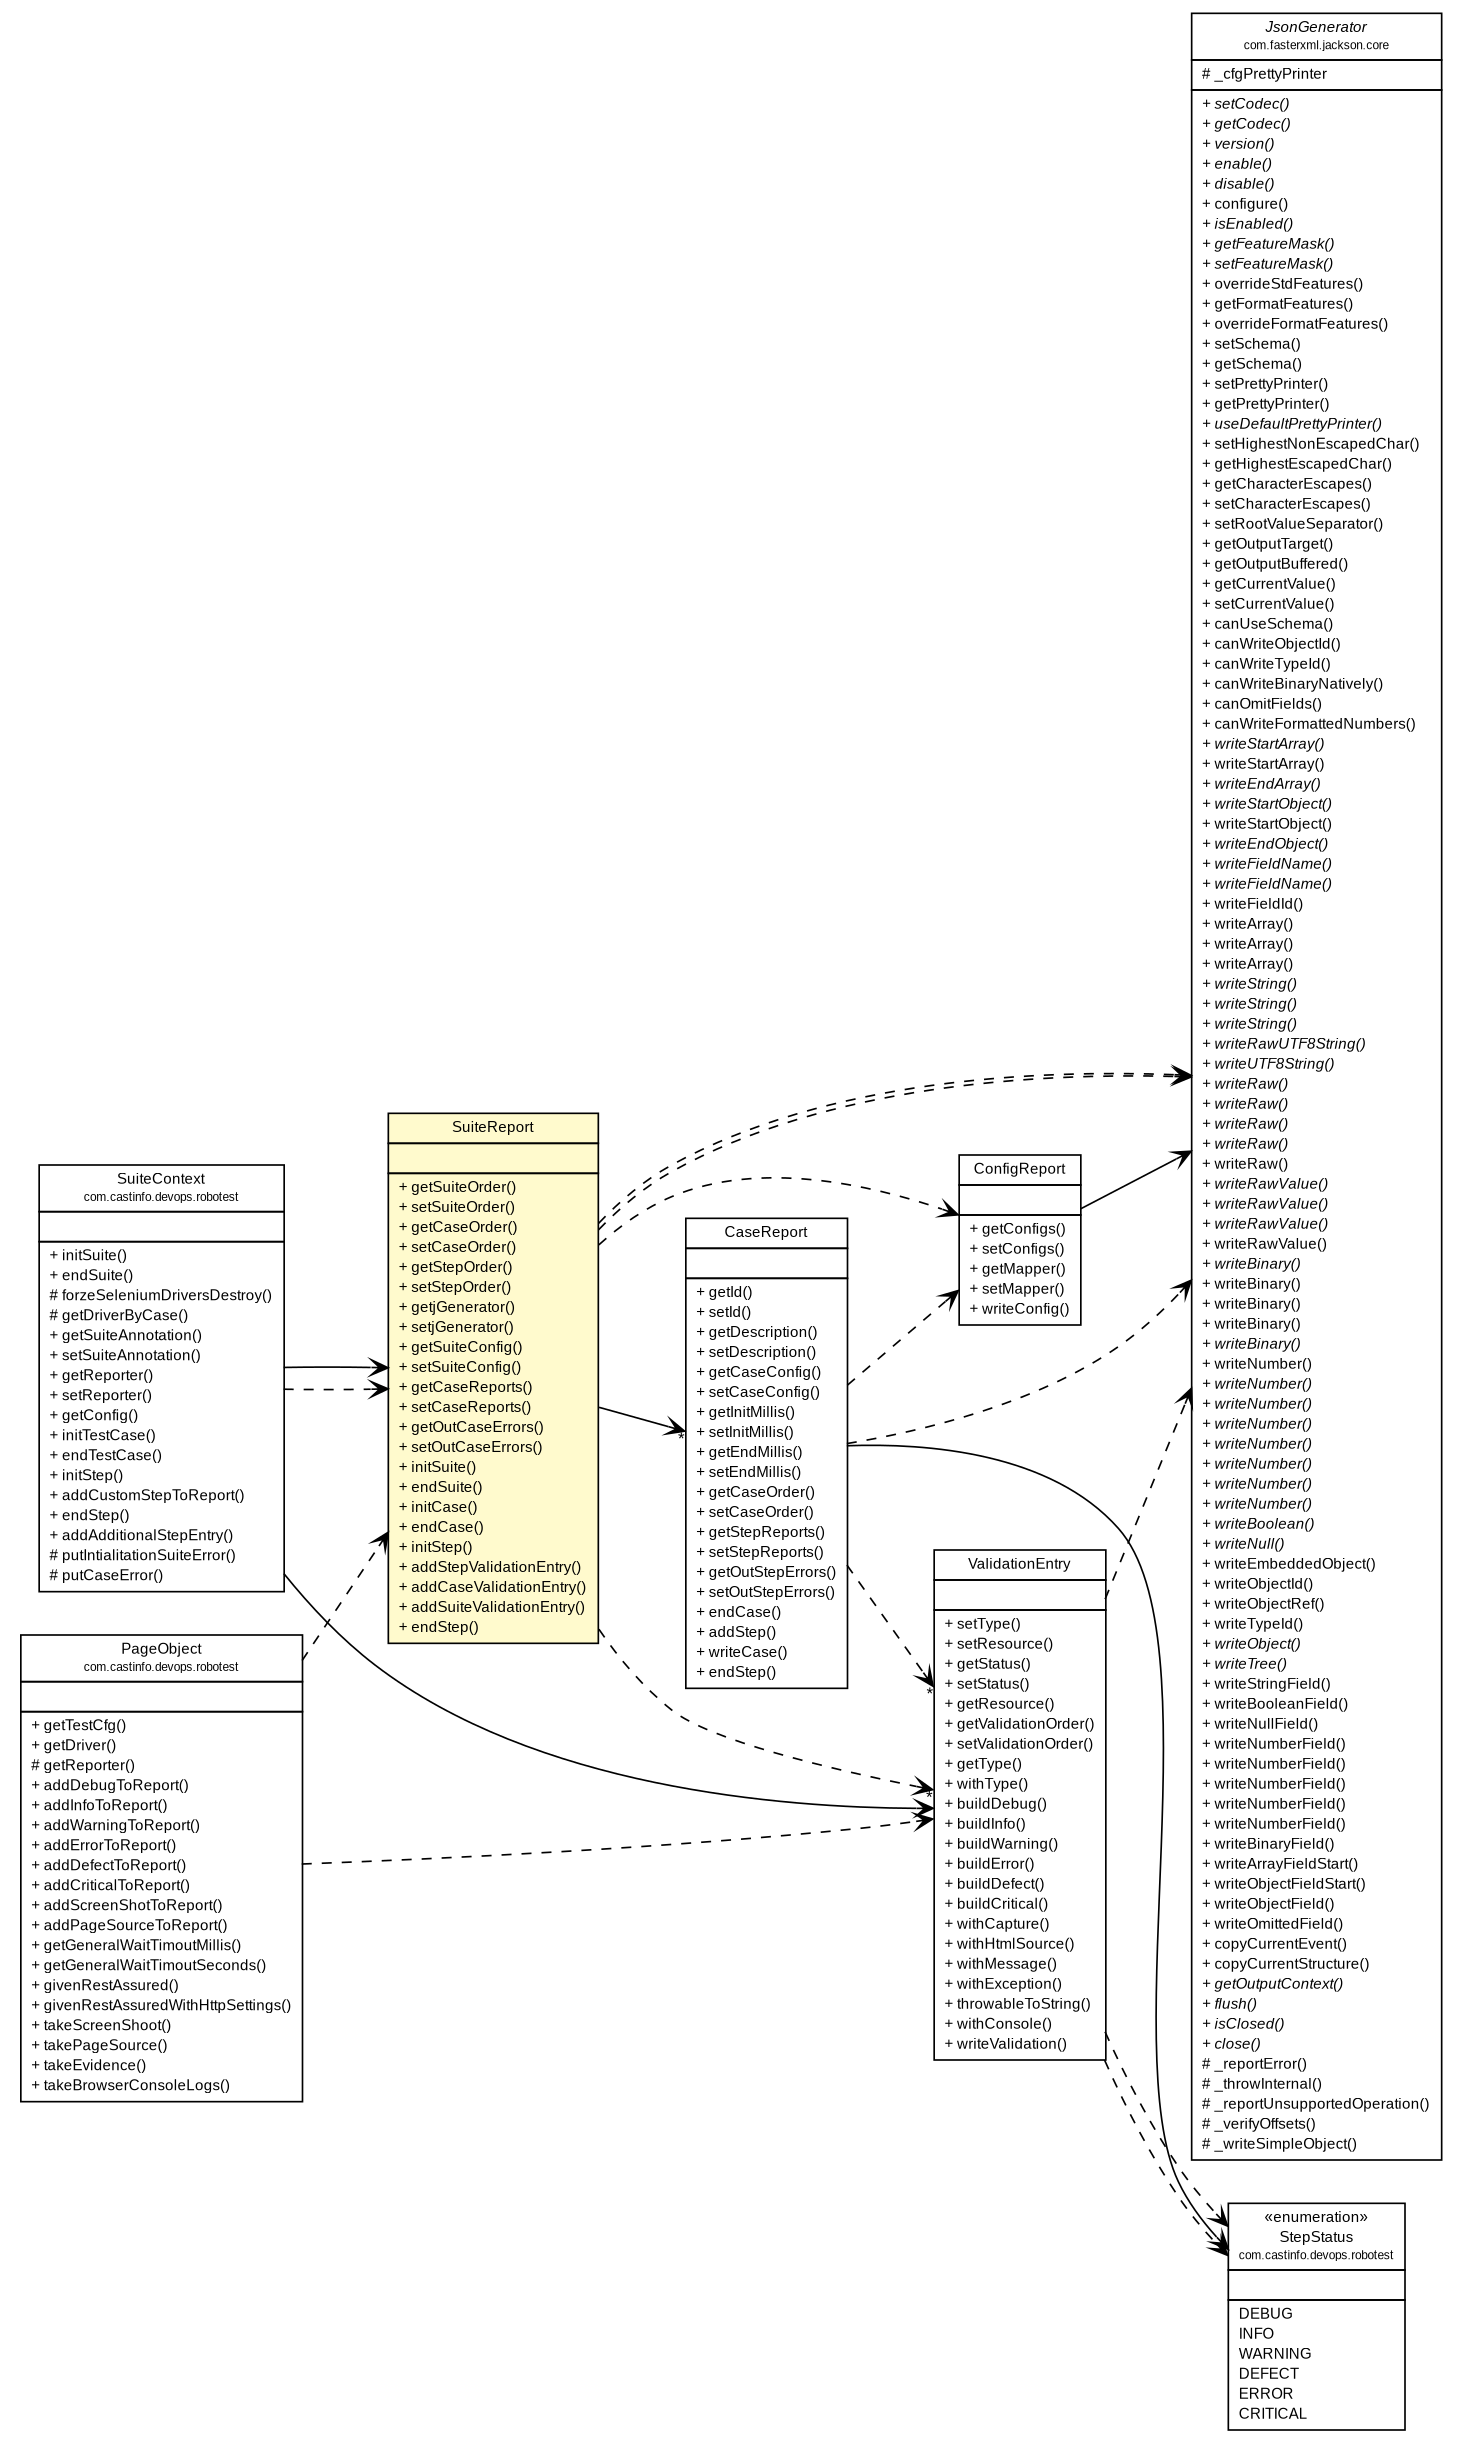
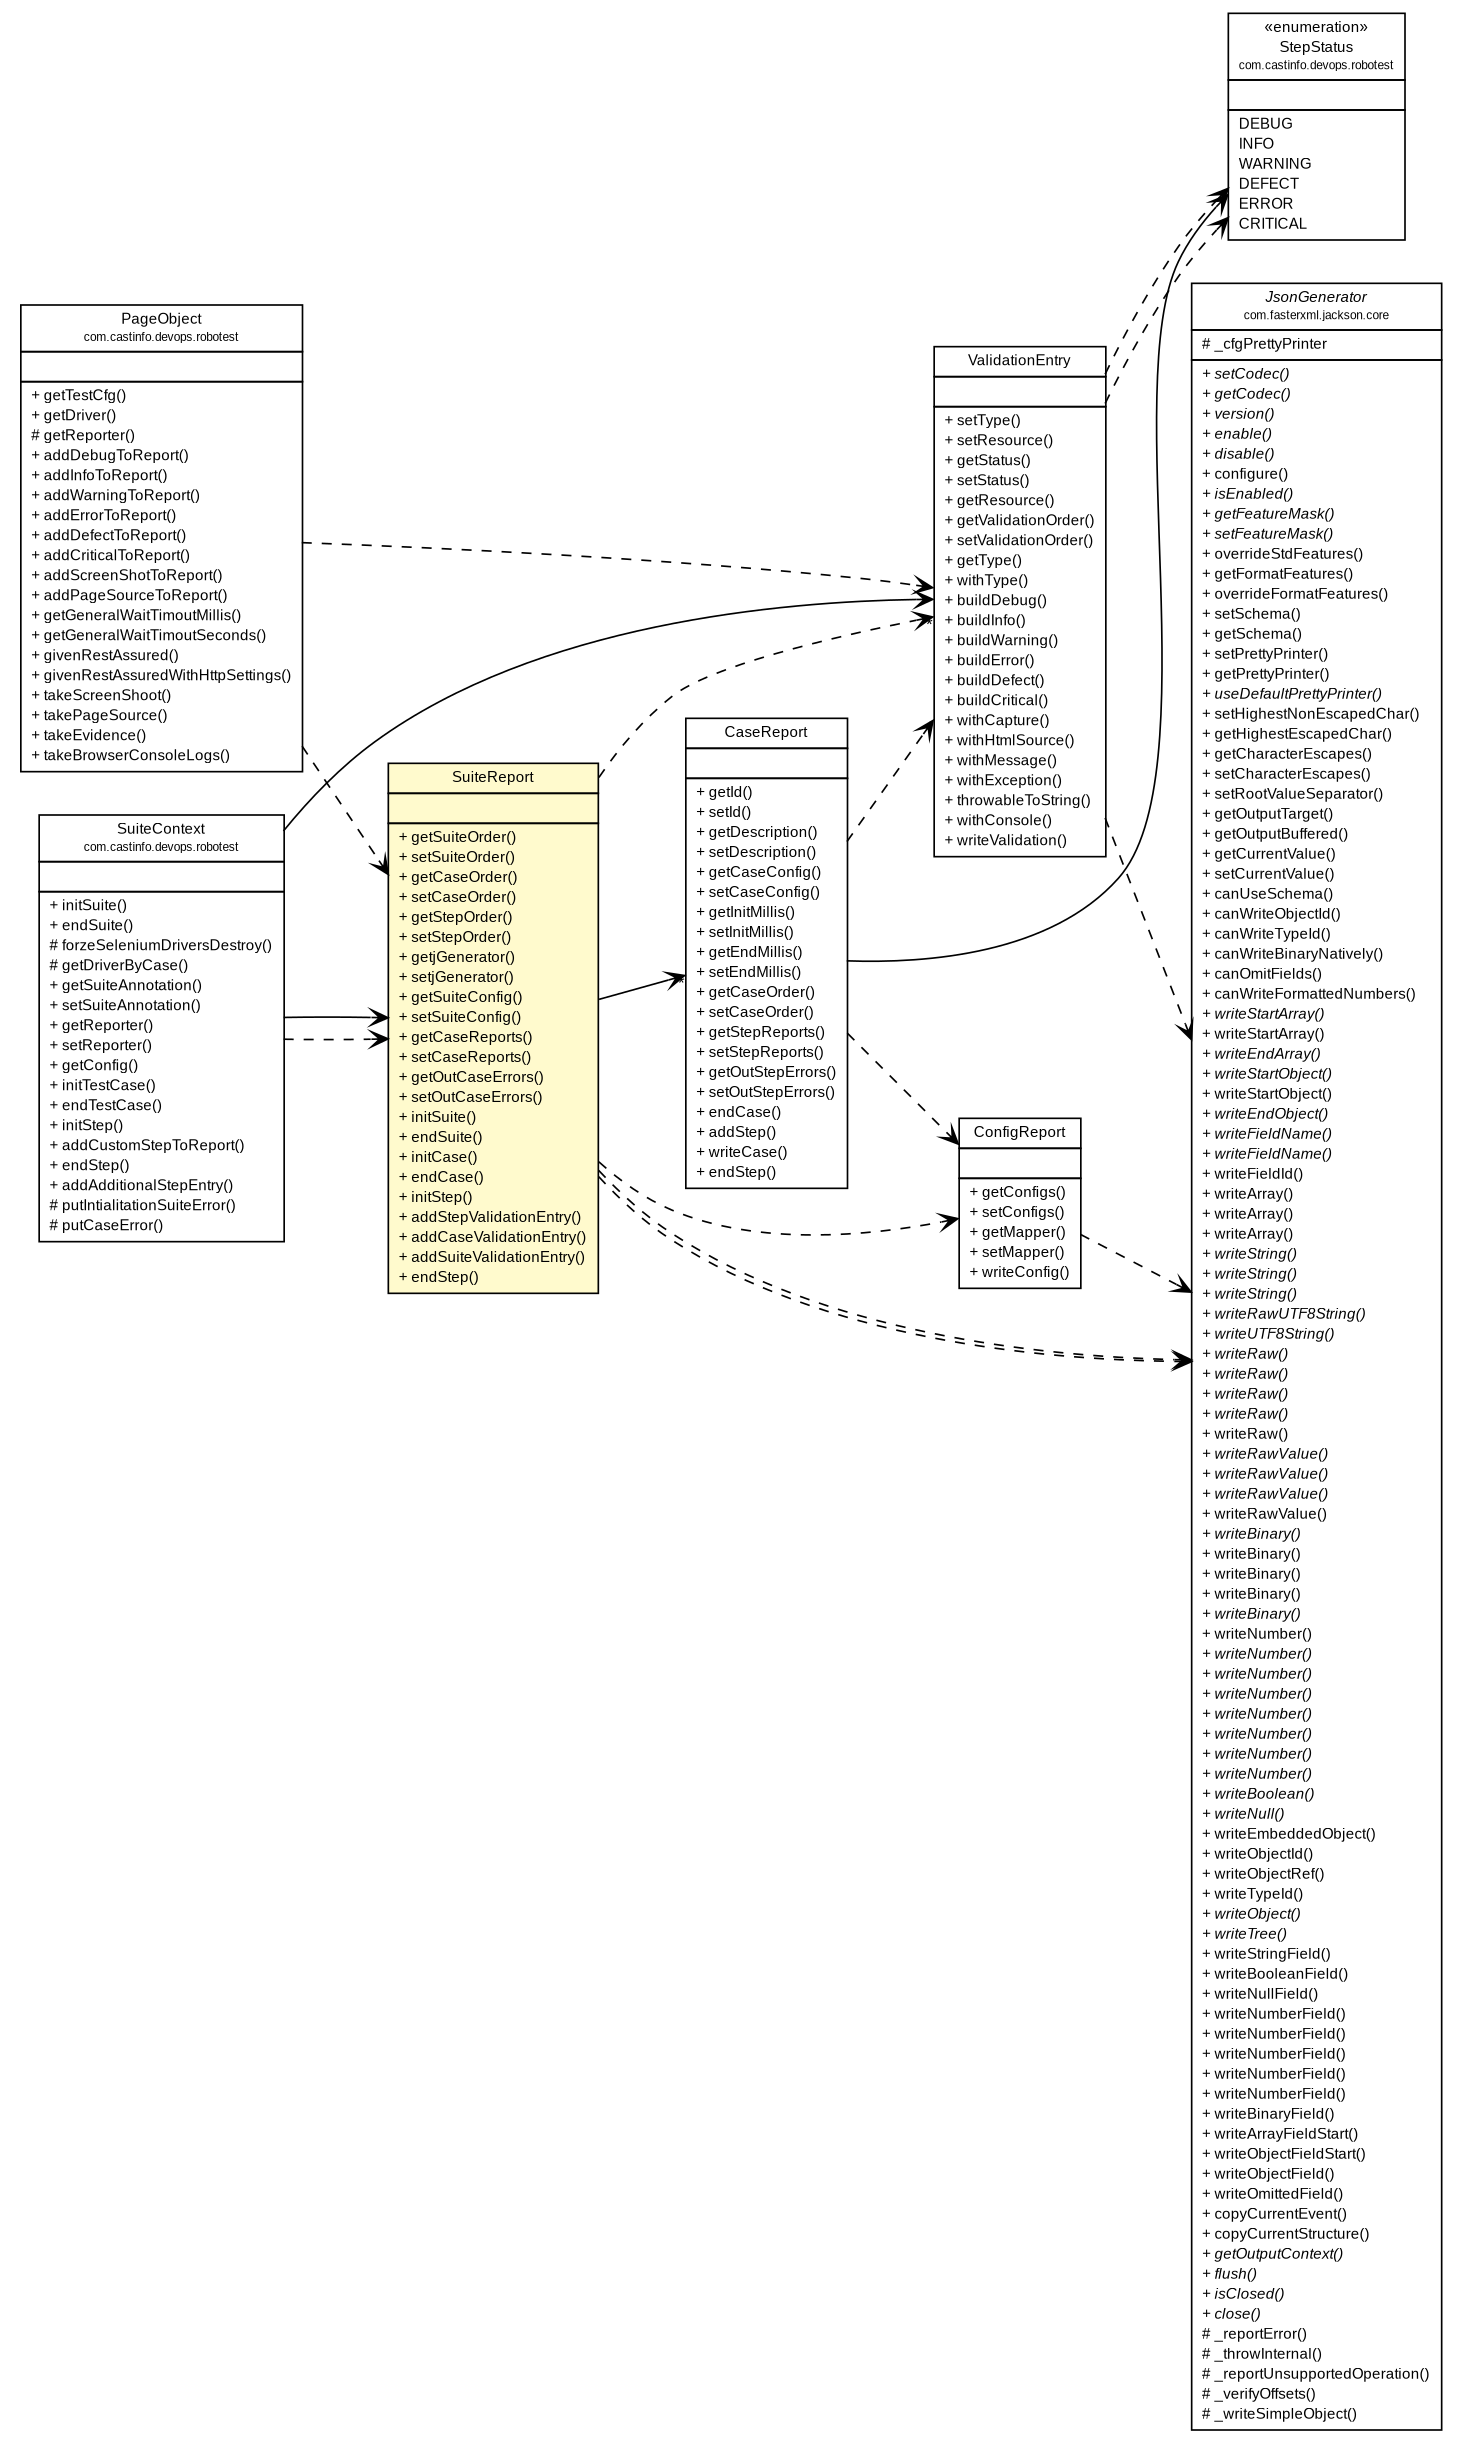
(1128, 1184) -> (1128, 1259)
(1026, 1395) -> none
